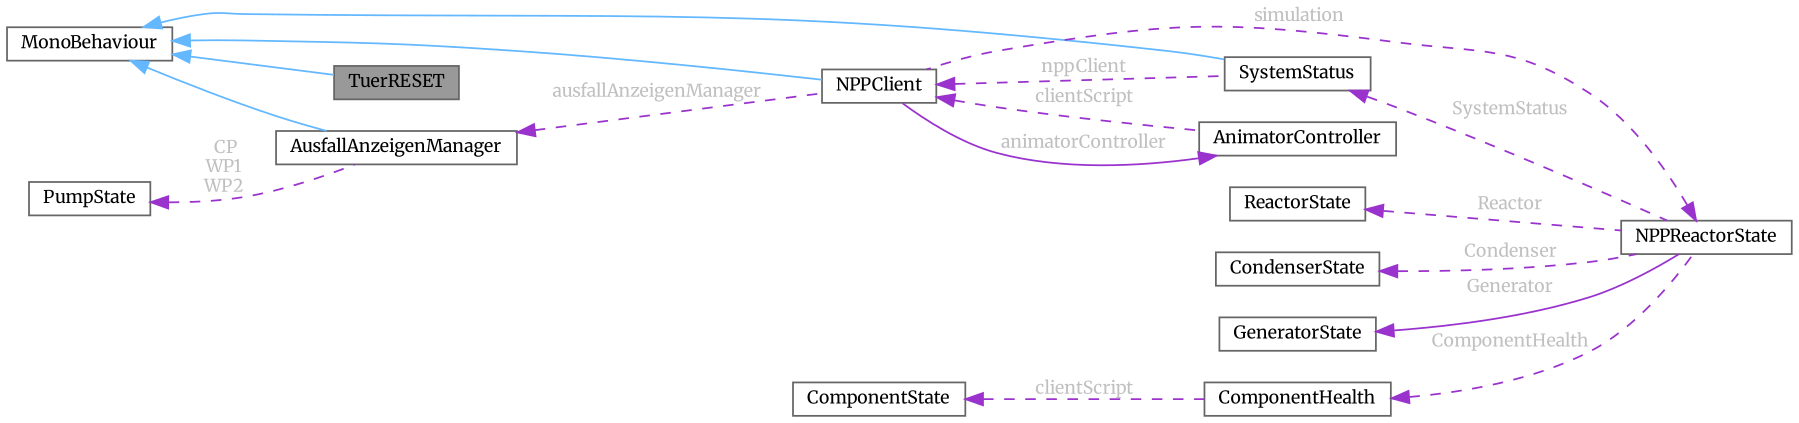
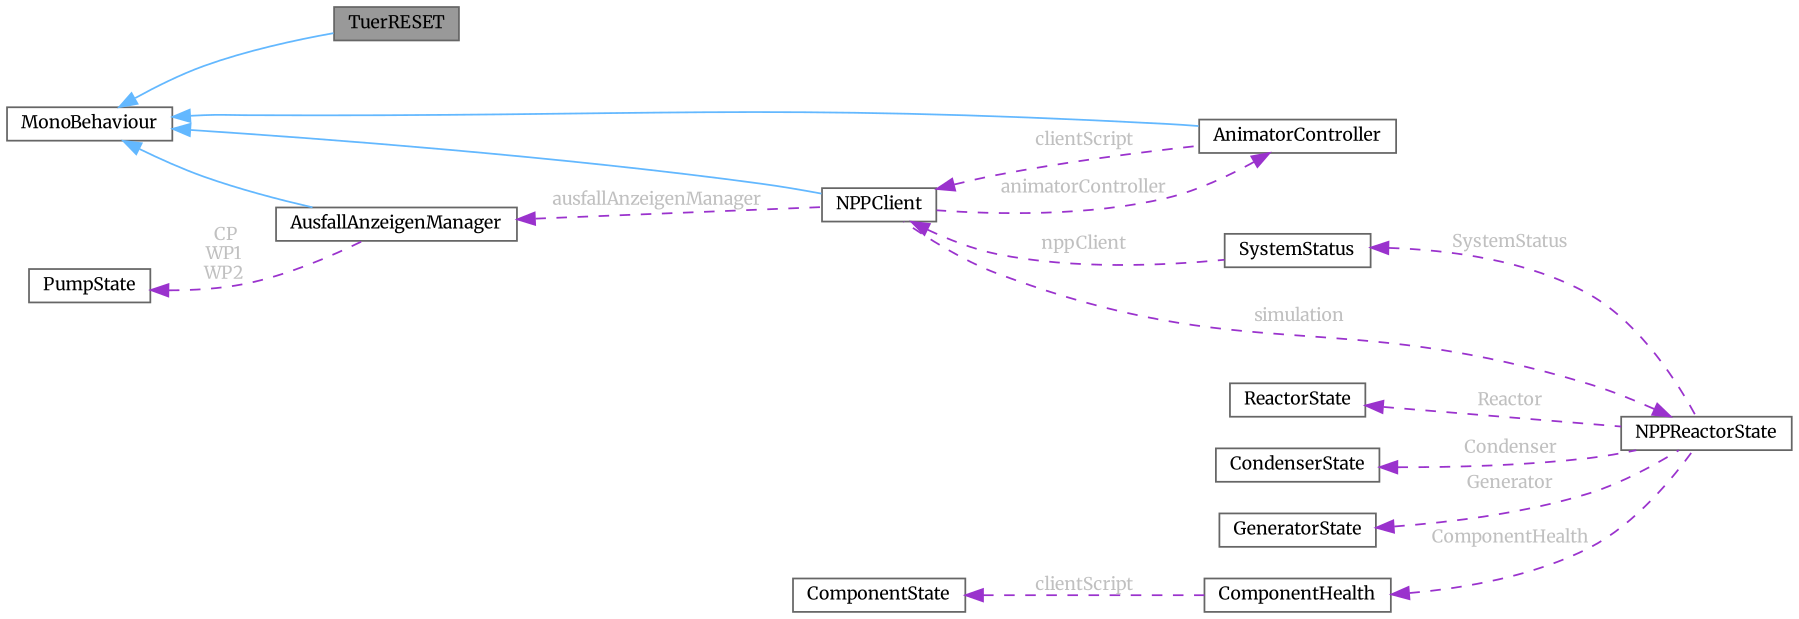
(693, 17) -> (695, 112)
(1044, 162) -> (1100, 209)
(1542, 310) -> (1542, 506)
